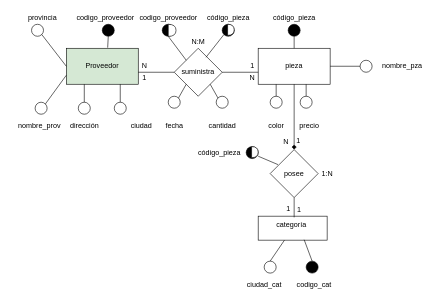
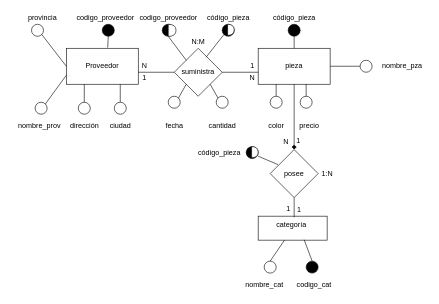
(102, 66) -> (102, 66)
(141, 126) -> (120, 126)
(265, 285) -> (265, 285)
